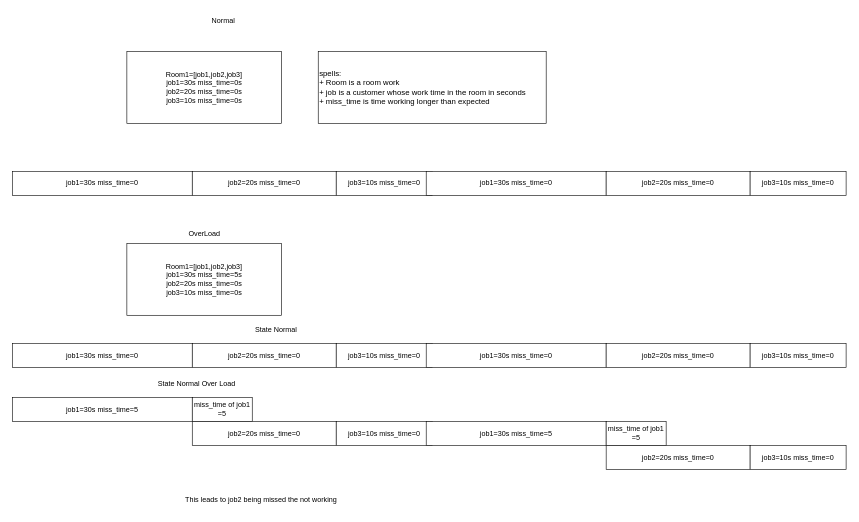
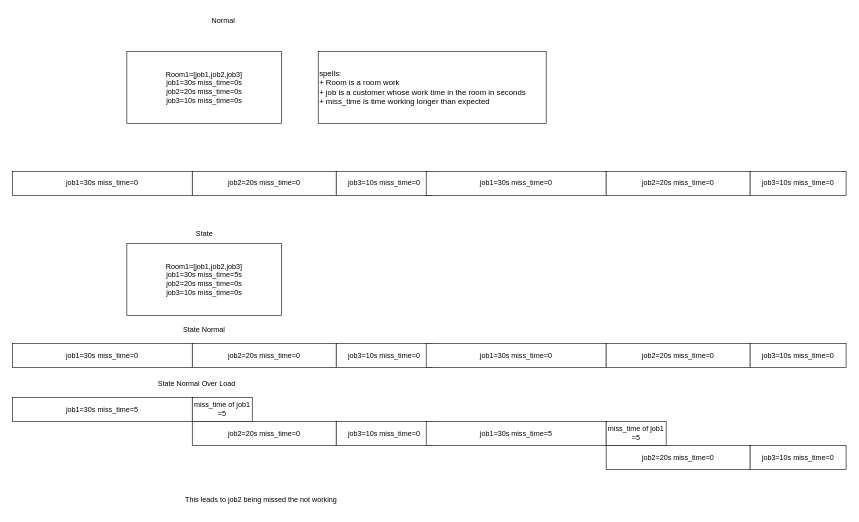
(205, 234) -> (205, 234)
(276, 330) -> (204, 330)
